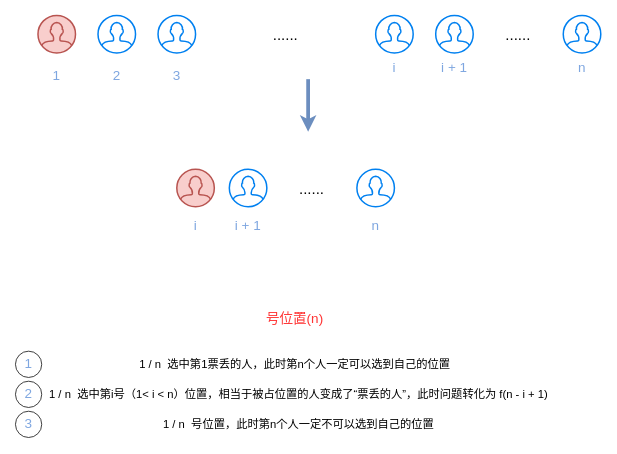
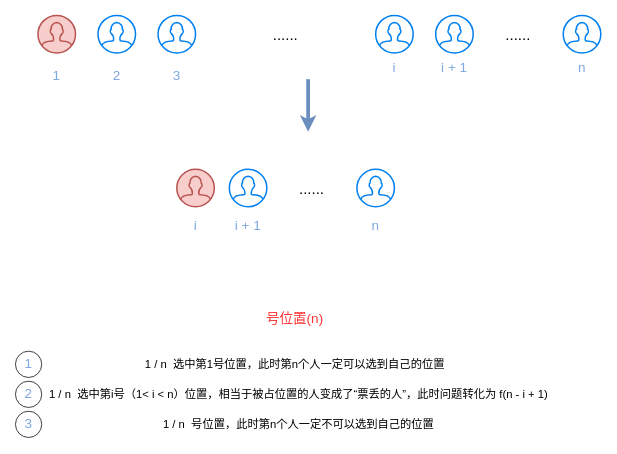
(295, 364) -> (295, 364)
